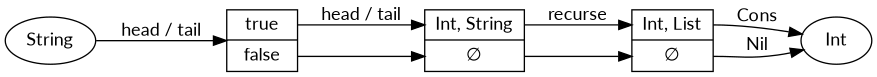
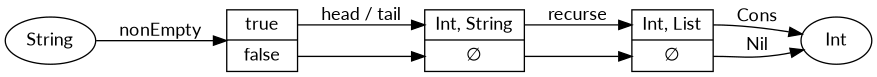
(161, 31) -> (161, 31)
